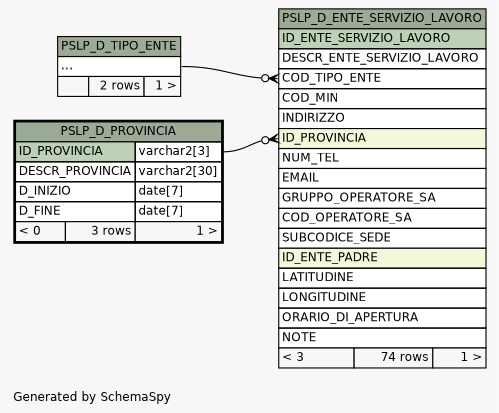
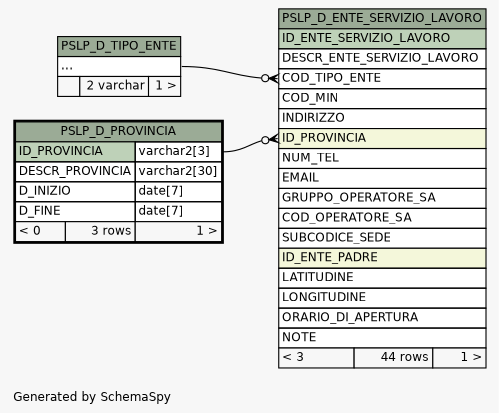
(120, 86) -> (116, 86)
(405, 357) -> (405, 357)
